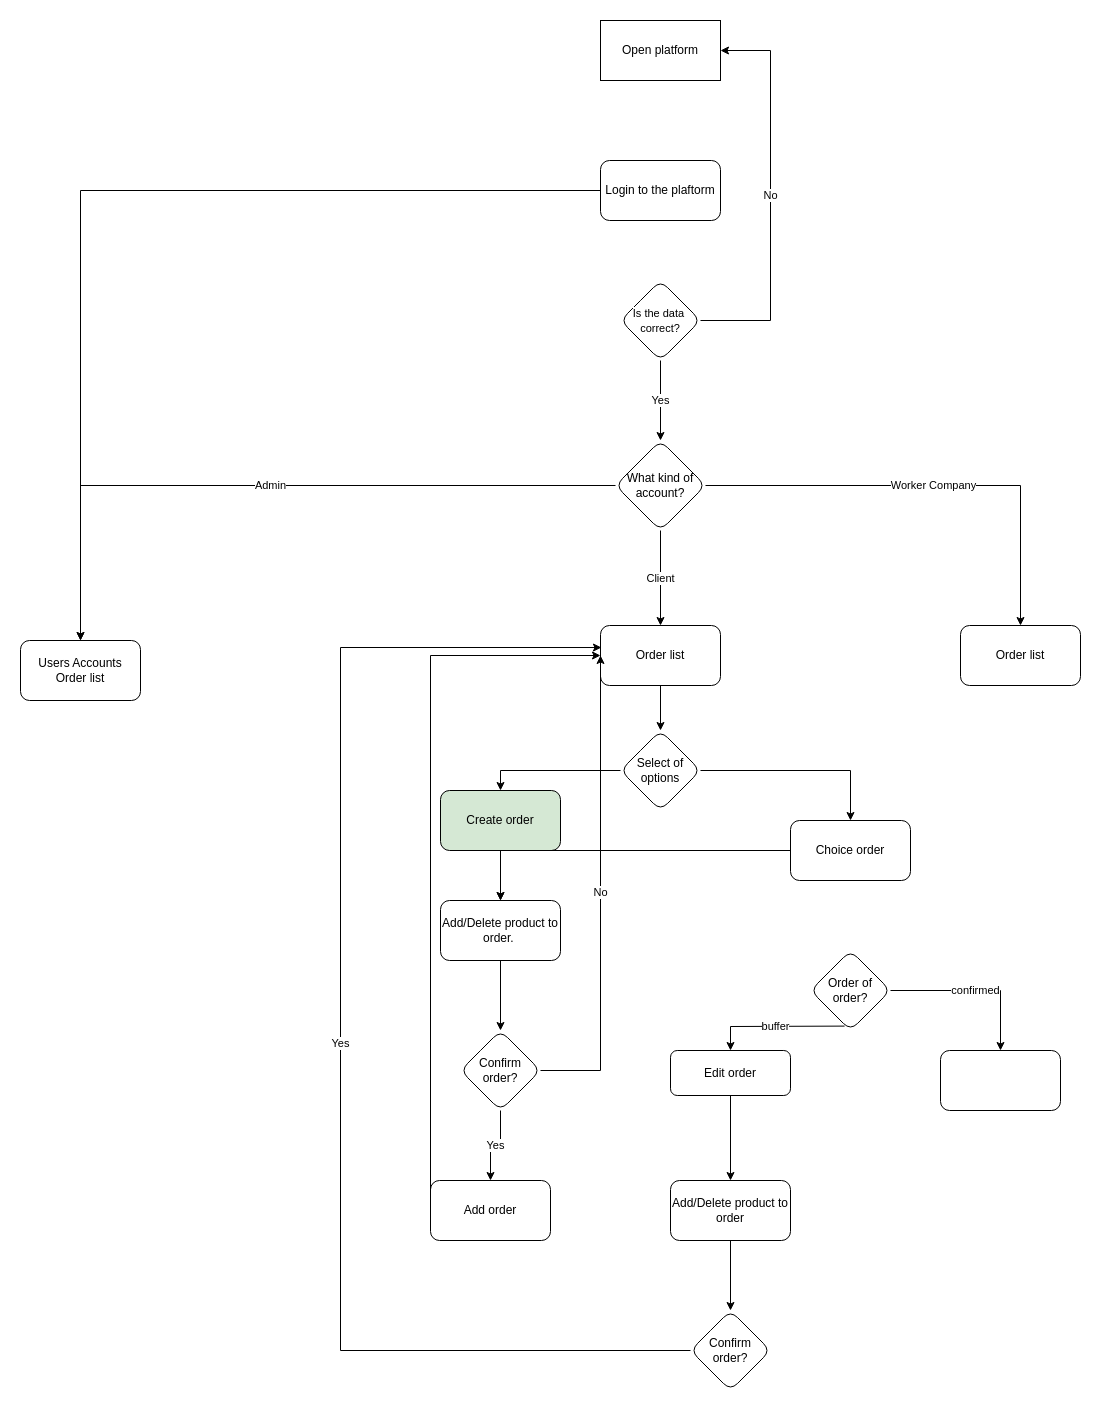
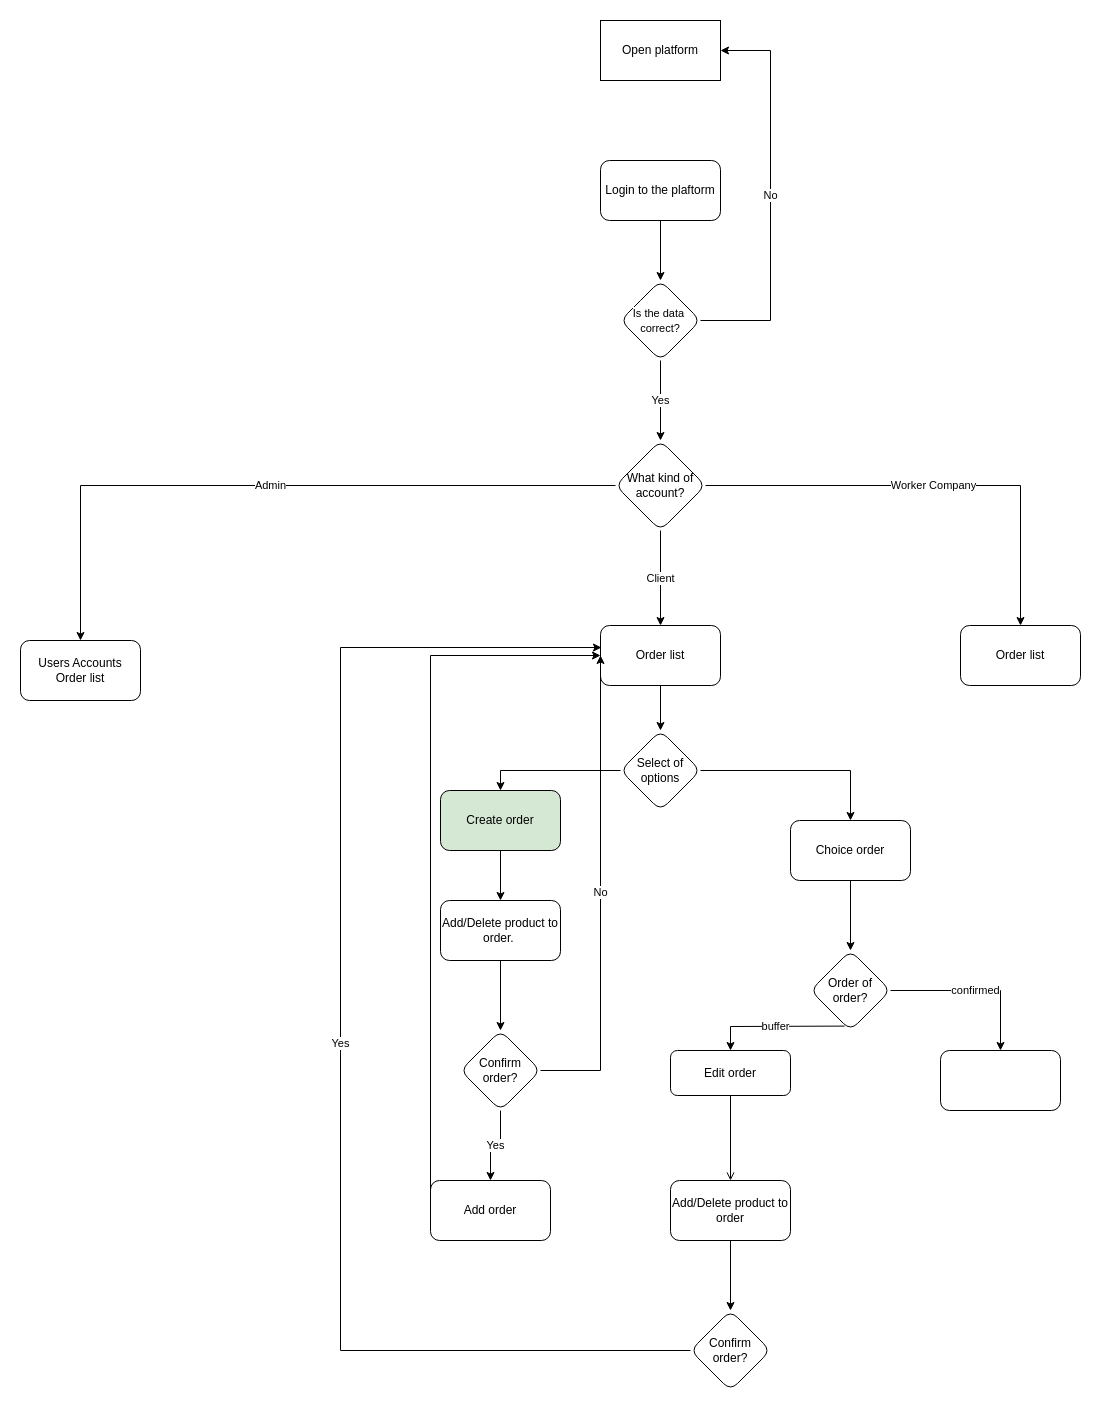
(195, 191) -> (661, 247)
(672, 851) -> (851, 912)
(731, 1172) -> (731, 1174)
